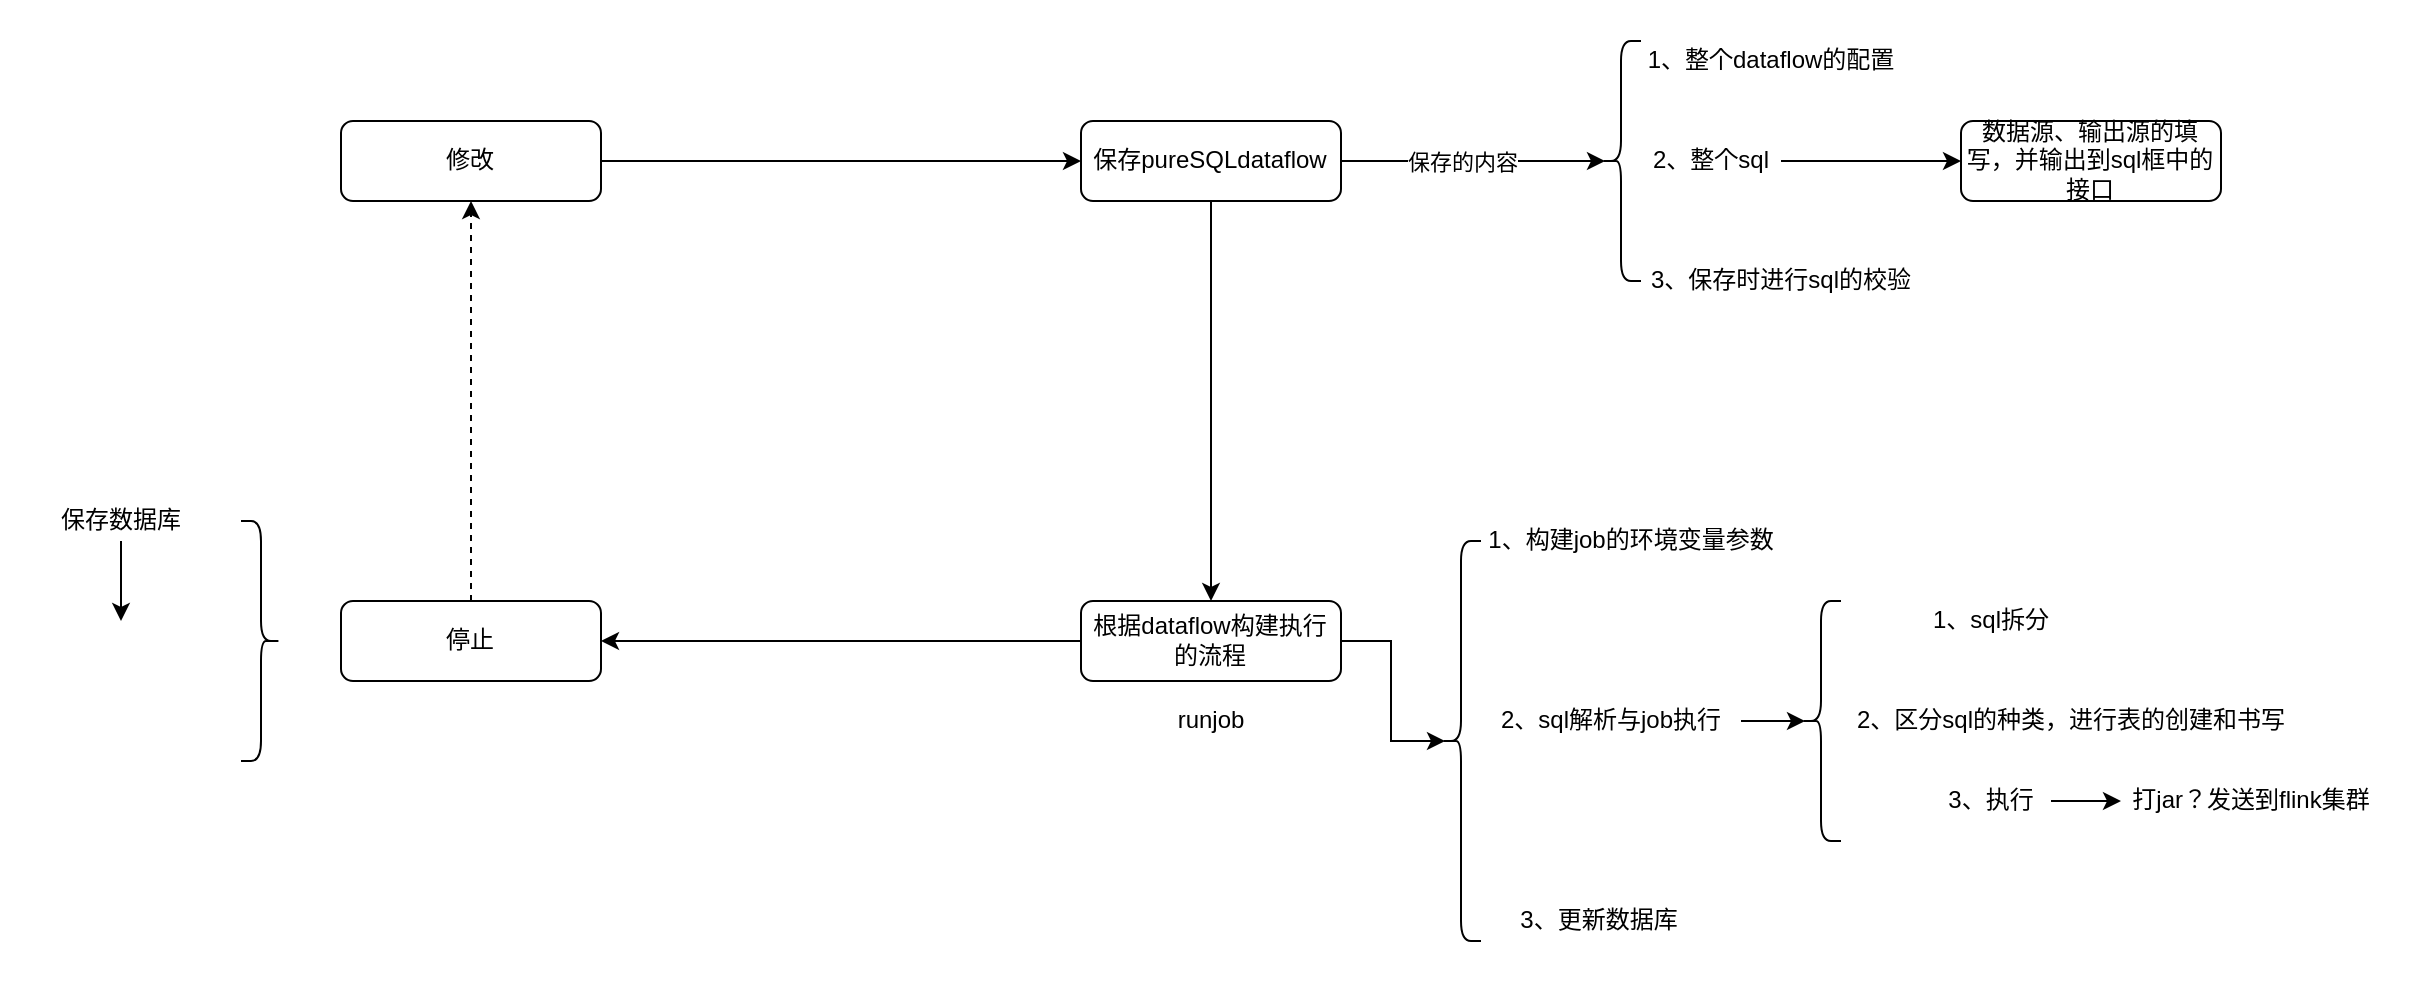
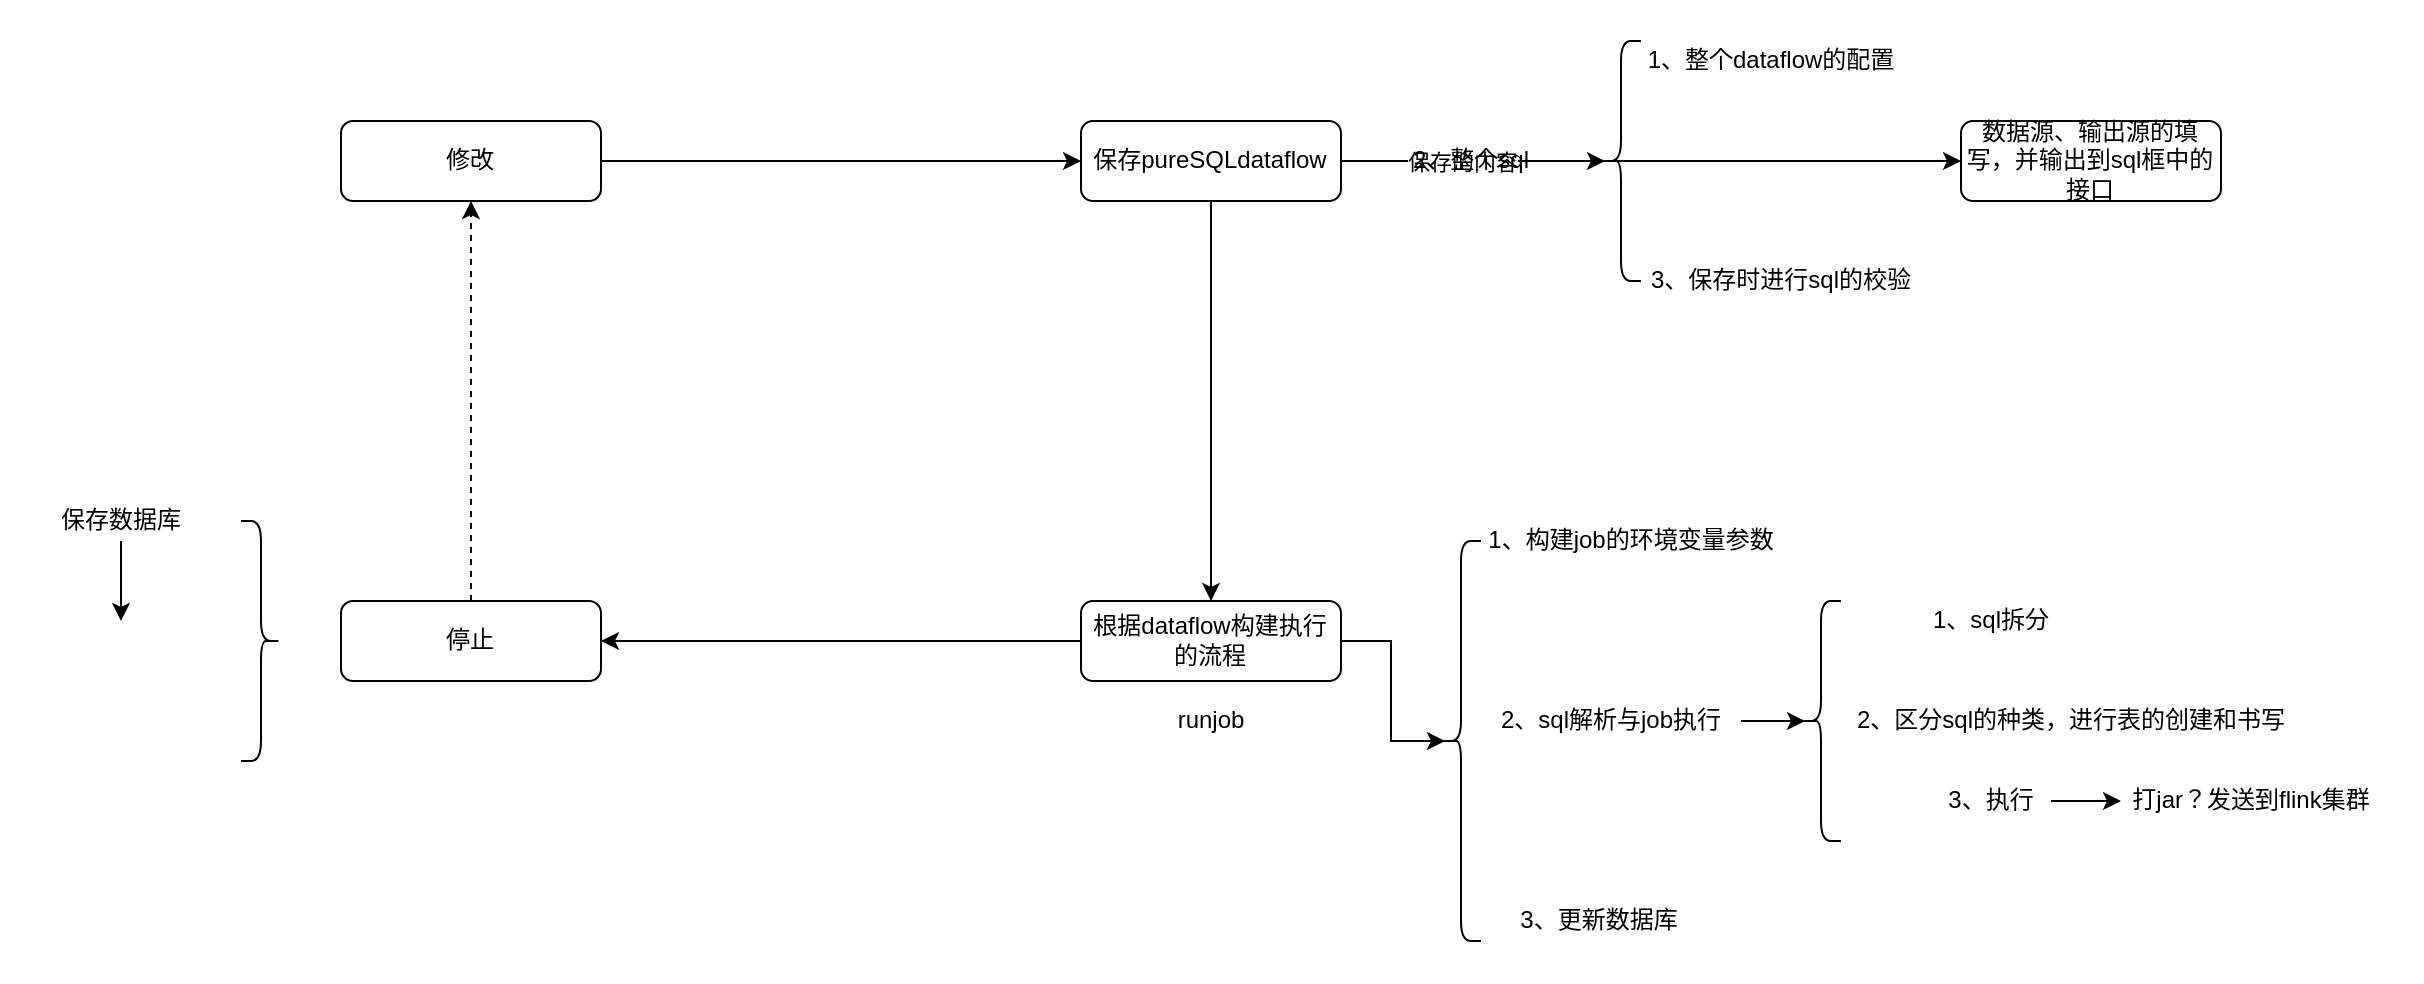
(1711, 161) -> (1471, 161)
